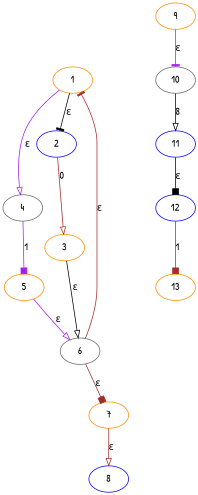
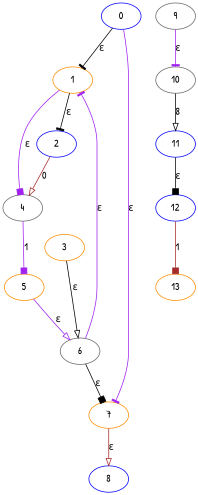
none -> (121, 16)
(176, 16) -> (176, 16)
(24, 132) -> (24, 132)
(60, 192) -> (41, 173)
(97, 216) -> (97, 216)
(93, 380) -> (93, 380)
